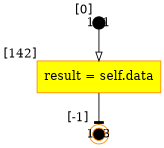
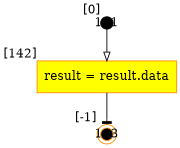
(99, 77) -> (107, 77)
